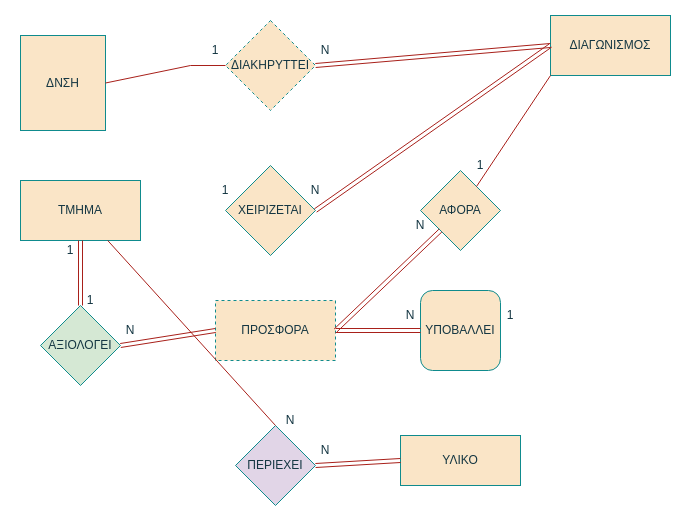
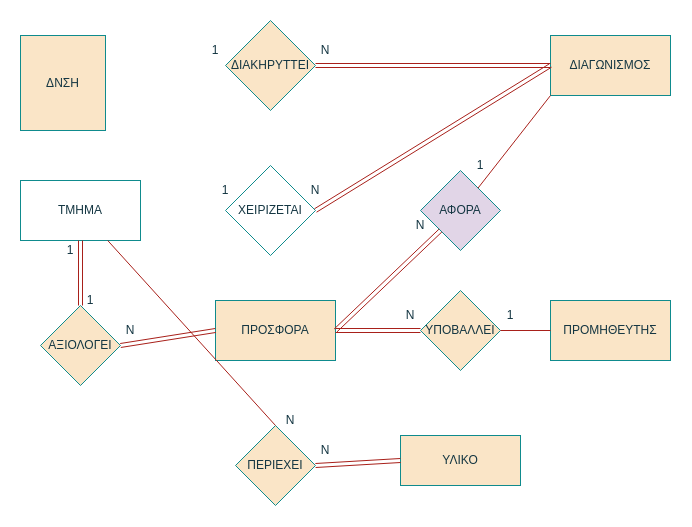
(611, 46) -> (611, 66)
(271, 66) -> (271, 66)
(165, 71) -> none
(81, 211) -> (81, 211)
(271, 211) -> (271, 211)
(461, 211) -> (461, 211)
(276, 331) -> (276, 331)
(461, 331) -> (461, 331)
none -> (526, 331)
none -> (611, 331)
(81, 346) -> (81, 346)
(276, 466) -> (276, 466)
